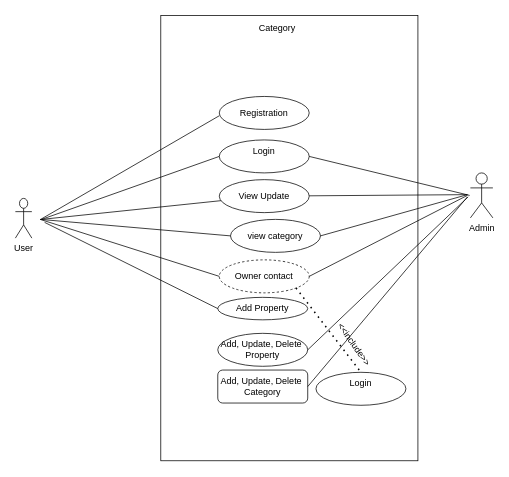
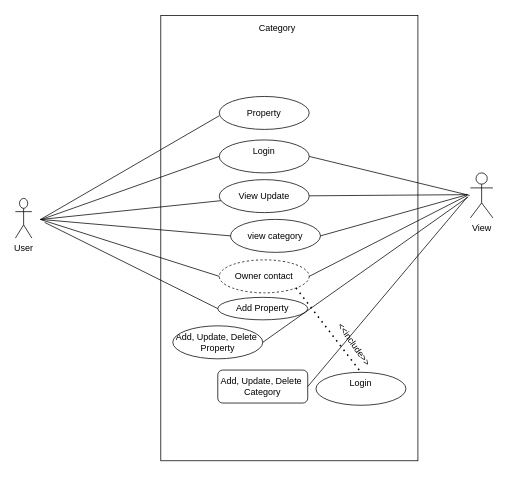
(264, 113) -> (264, 113)
(482, 229) -> (482, 229)
(263, 350) -> (218, 342)
